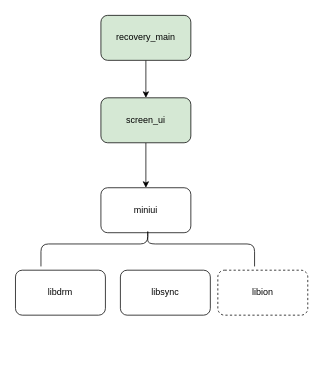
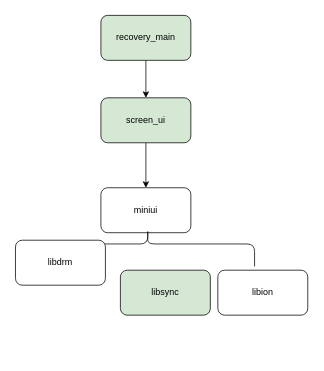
(60, 293) -> (60, 263)
(165, 293) -> (165, 293)
(263, 293) -> (263, 293)
